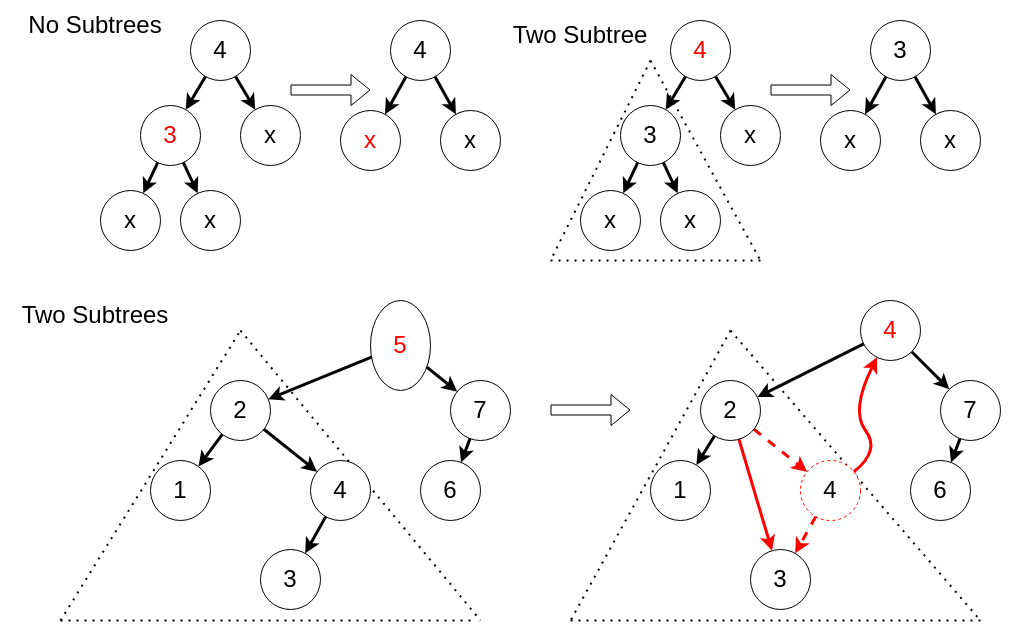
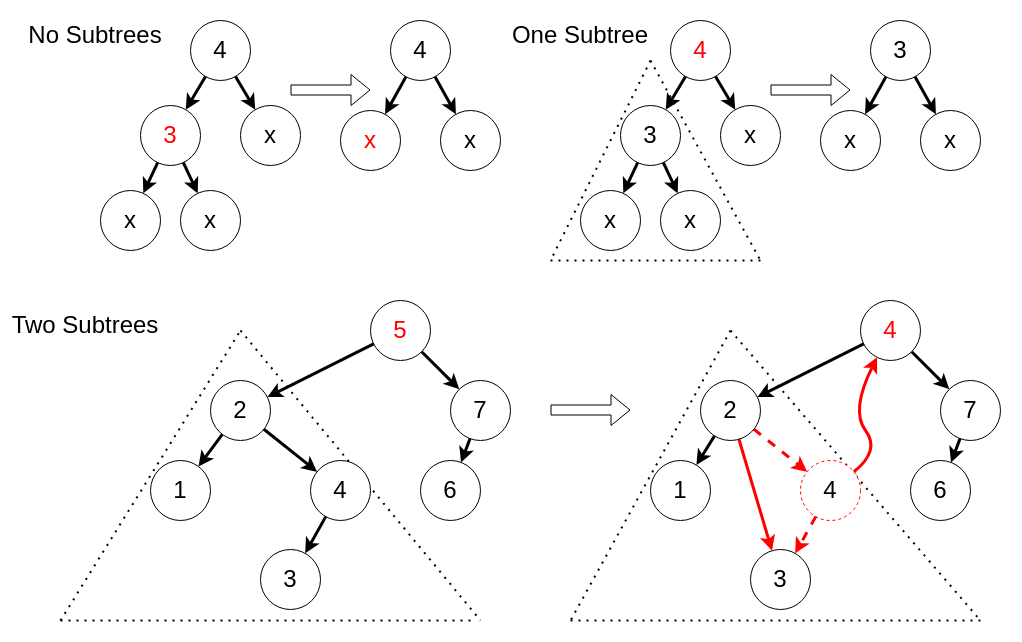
(96, 26) -> (96, 36)
(581, 36) -> (581, 36)
(96, 316) -> (86, 326)
(401, 346) -> (401, 331)
